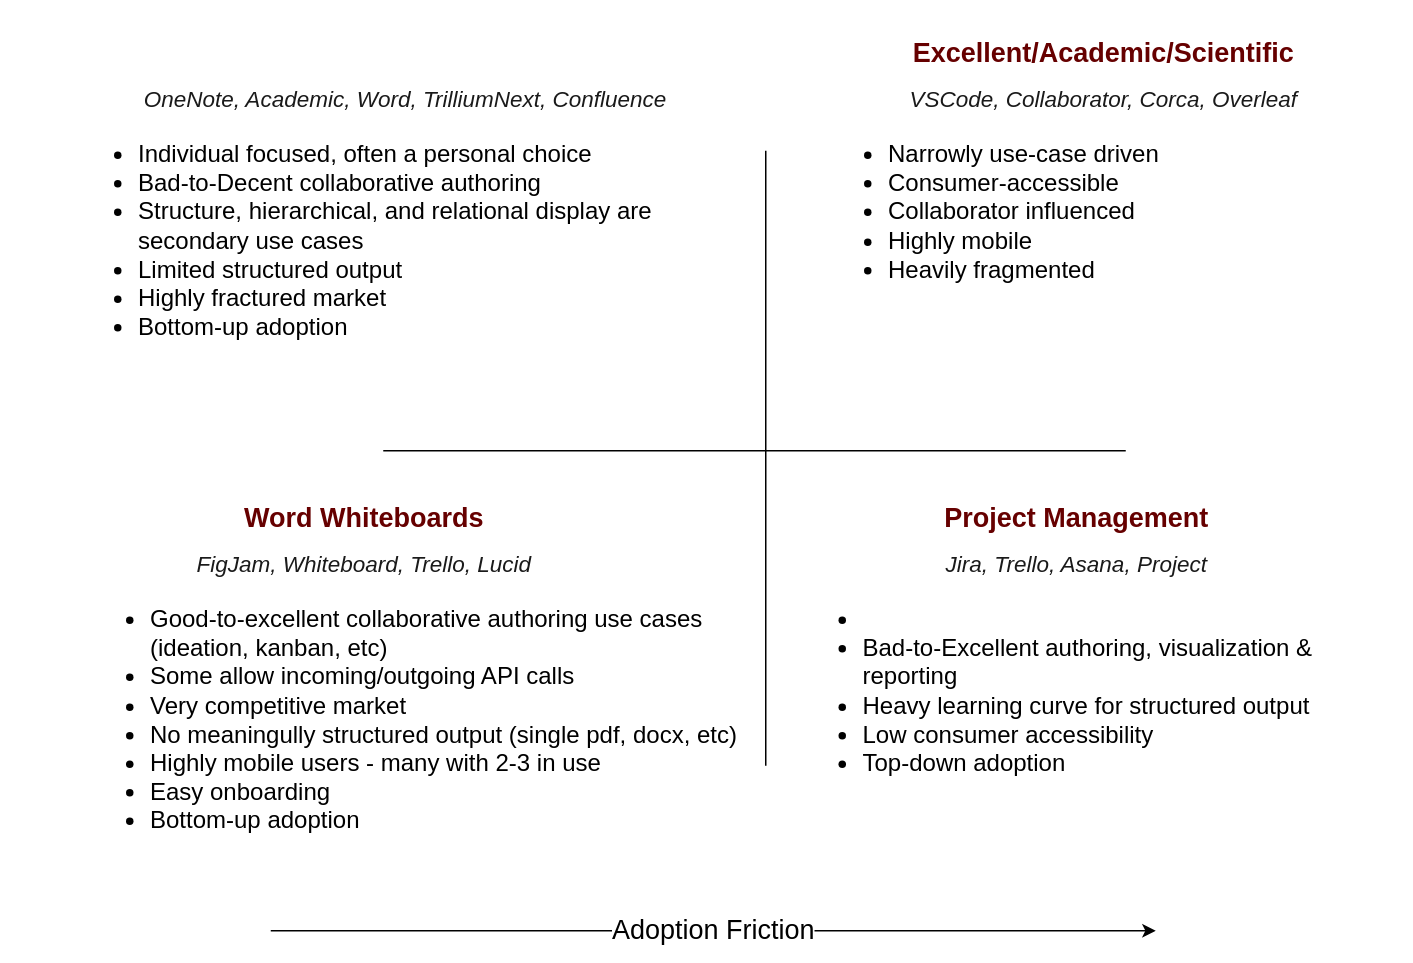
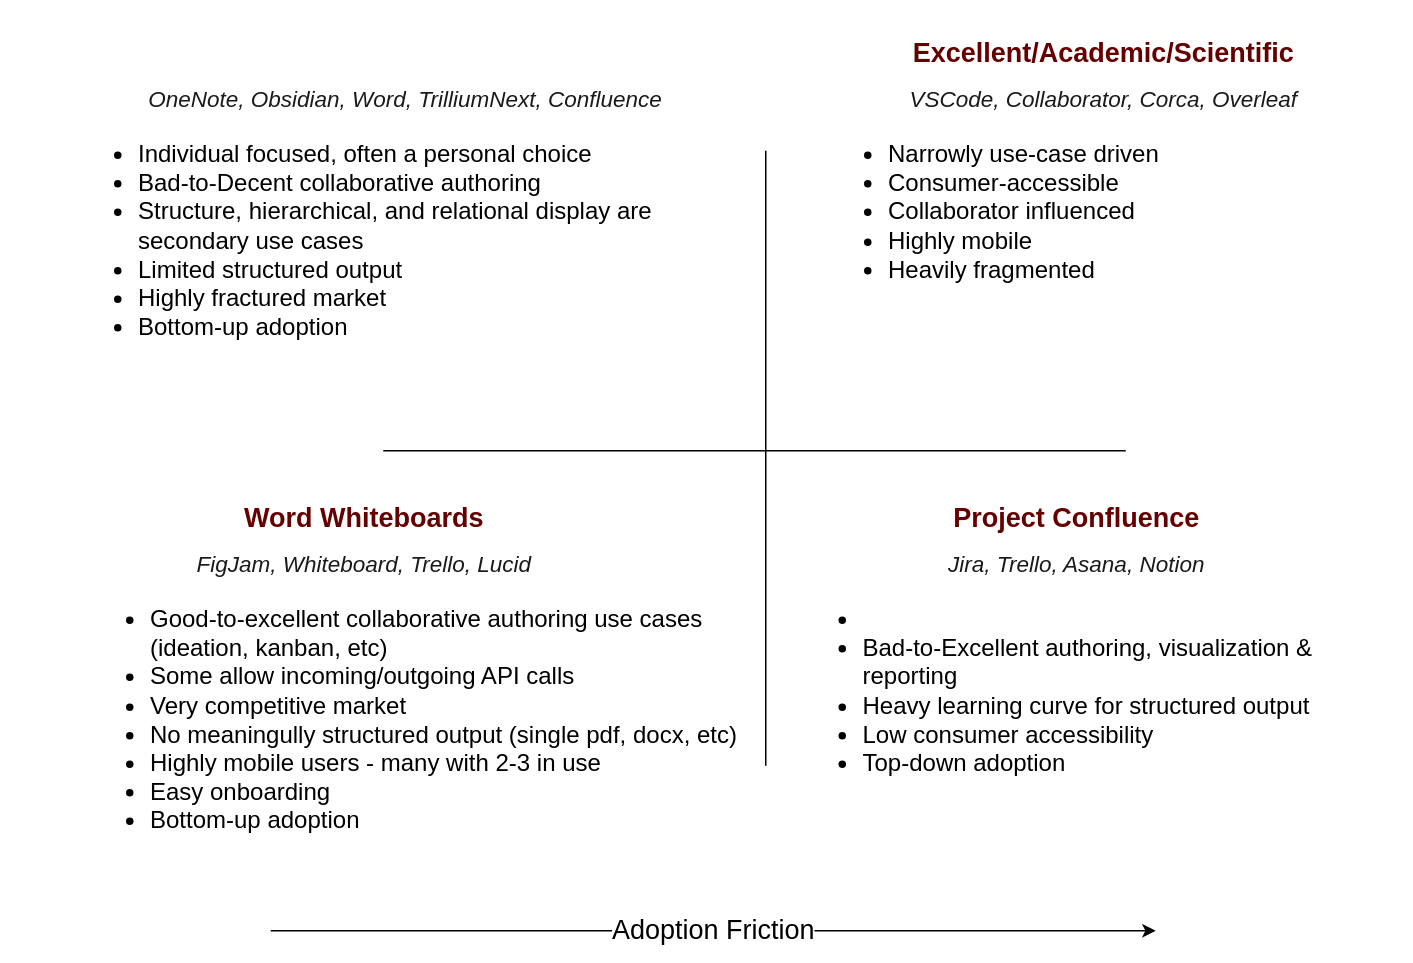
(406, 98) -> (406, 98)
(1077, 518) -> (1077, 518)
(1077, 563) -> (1077, 563)
